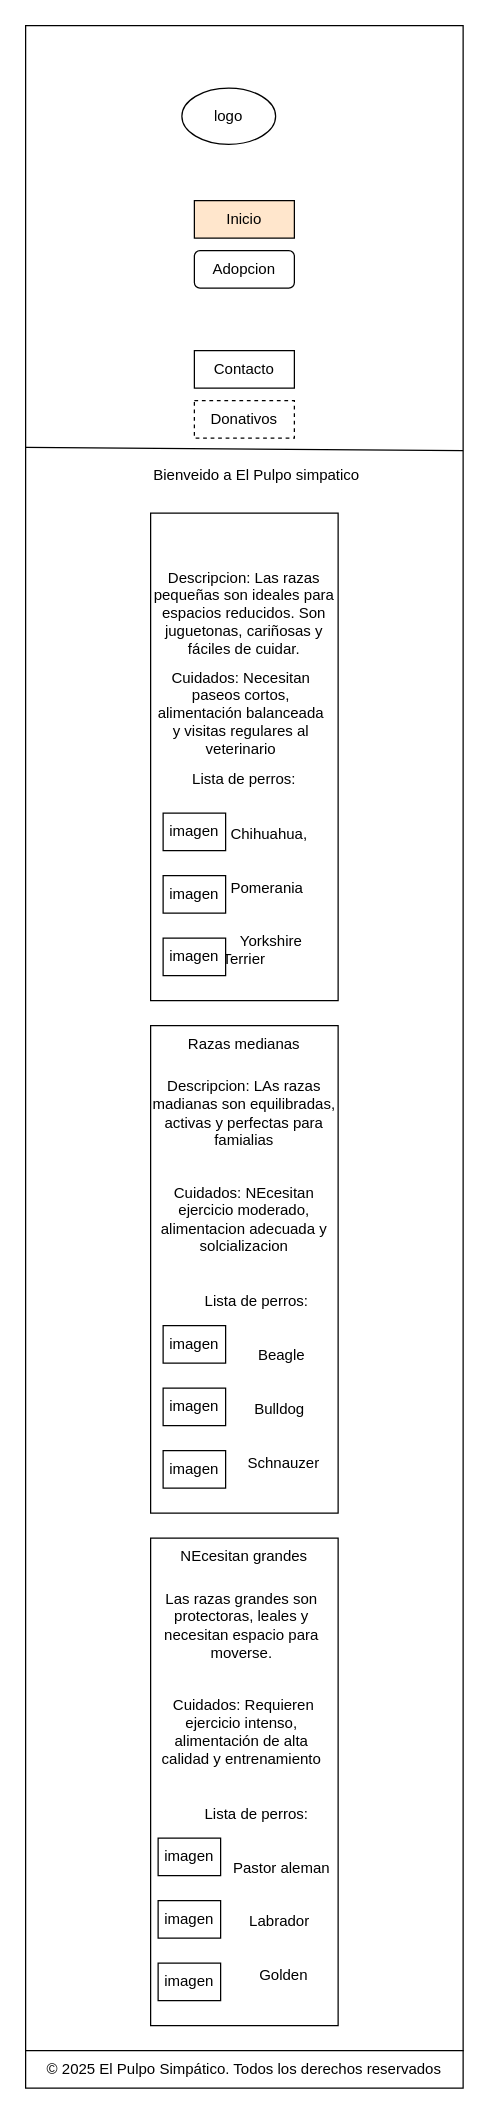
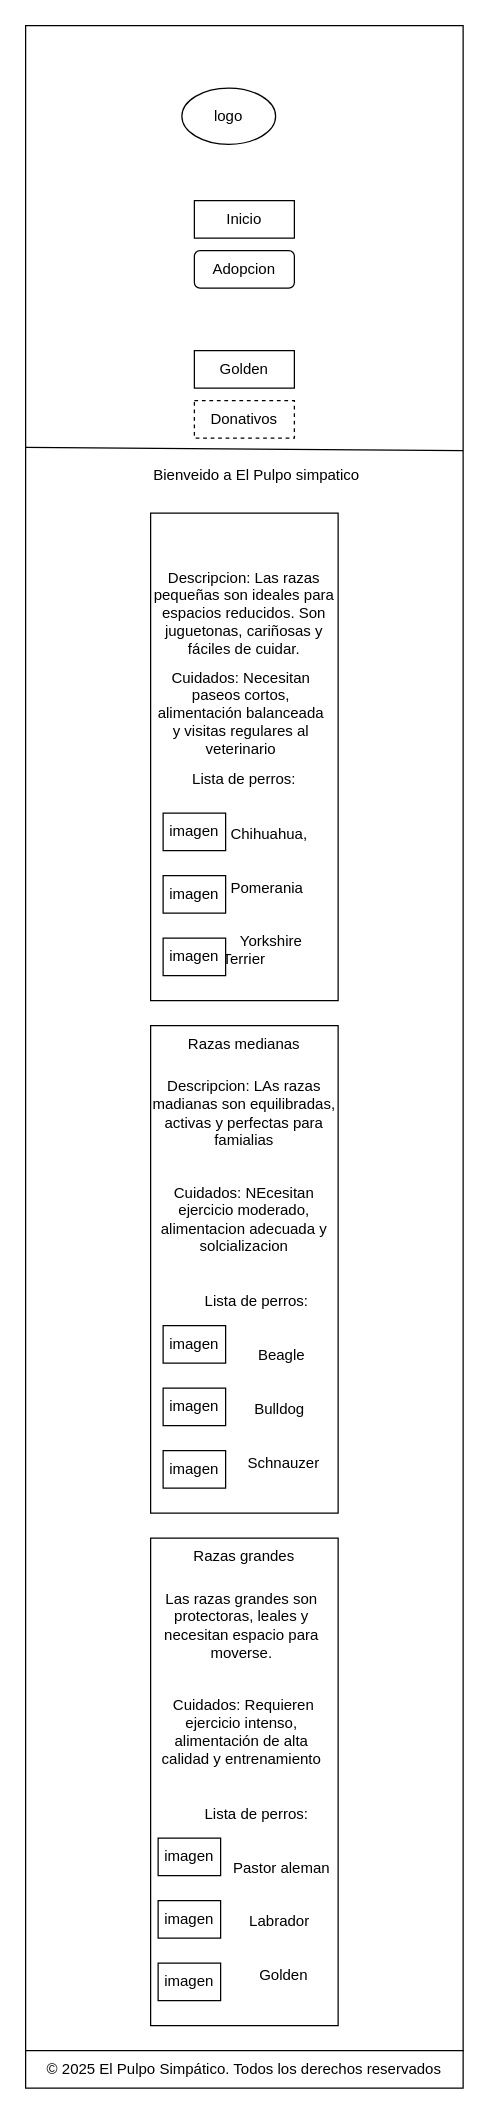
(244, 219) -> (244, 219)
(244, 369) -> (244, 369)
(244, 1557) -> (244, 1557)
